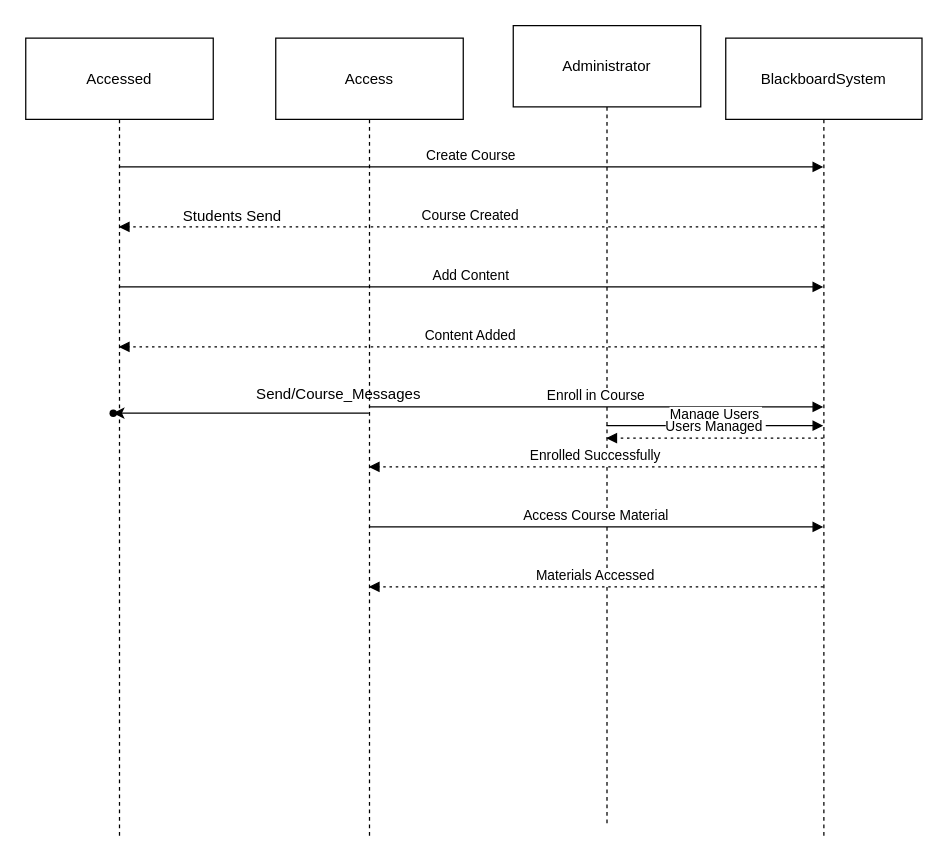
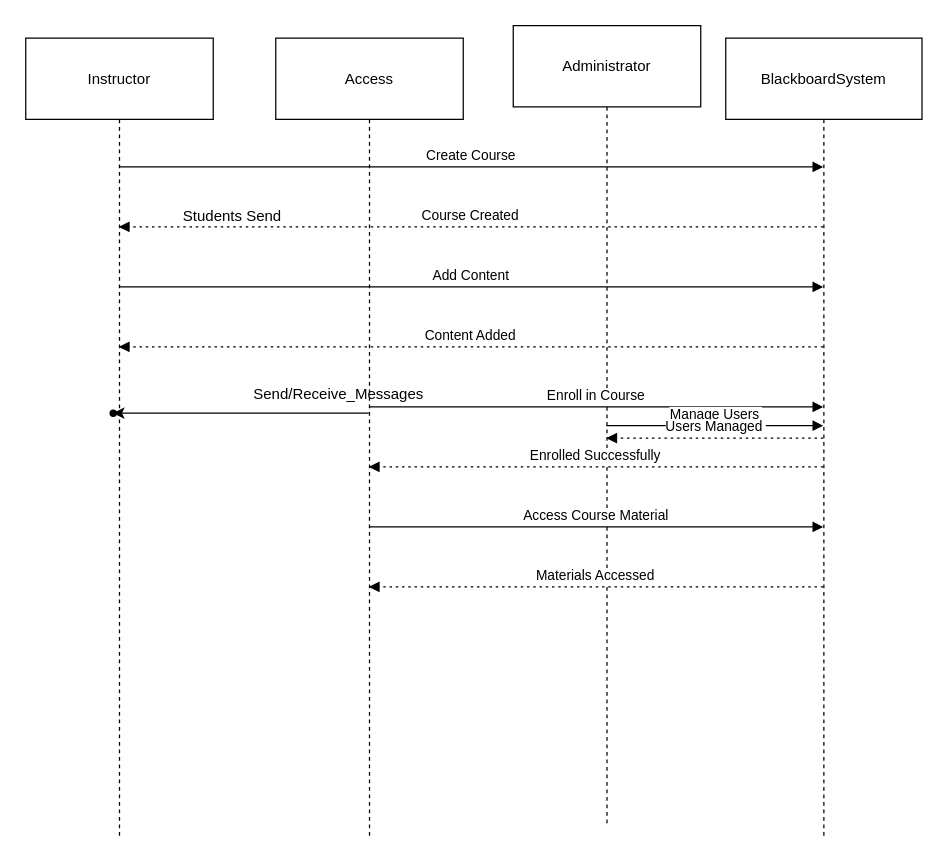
(119, 79) -> (119, 79)
(339, 394) -> (339, 394)
